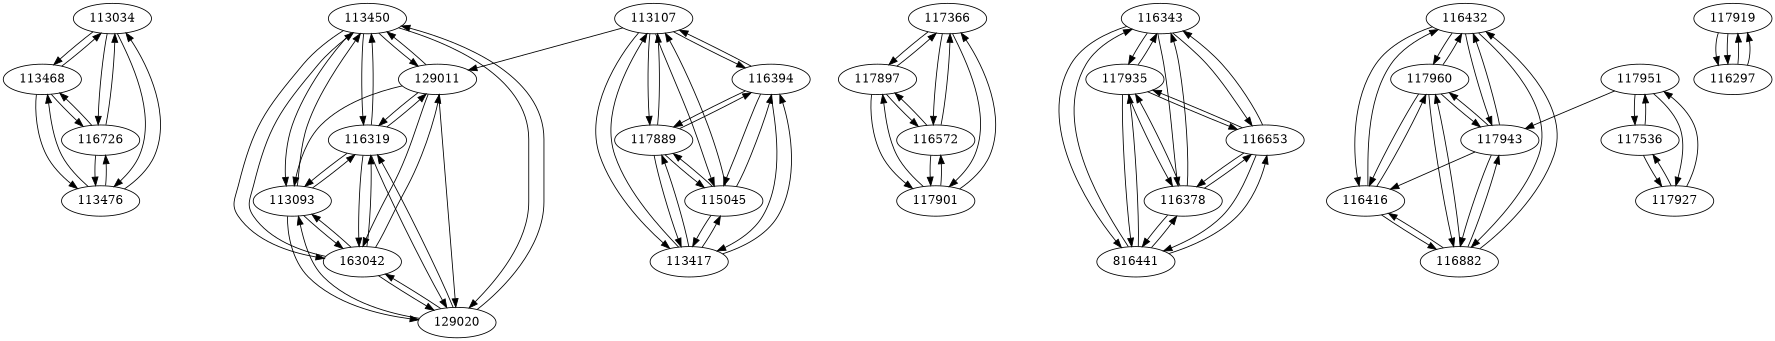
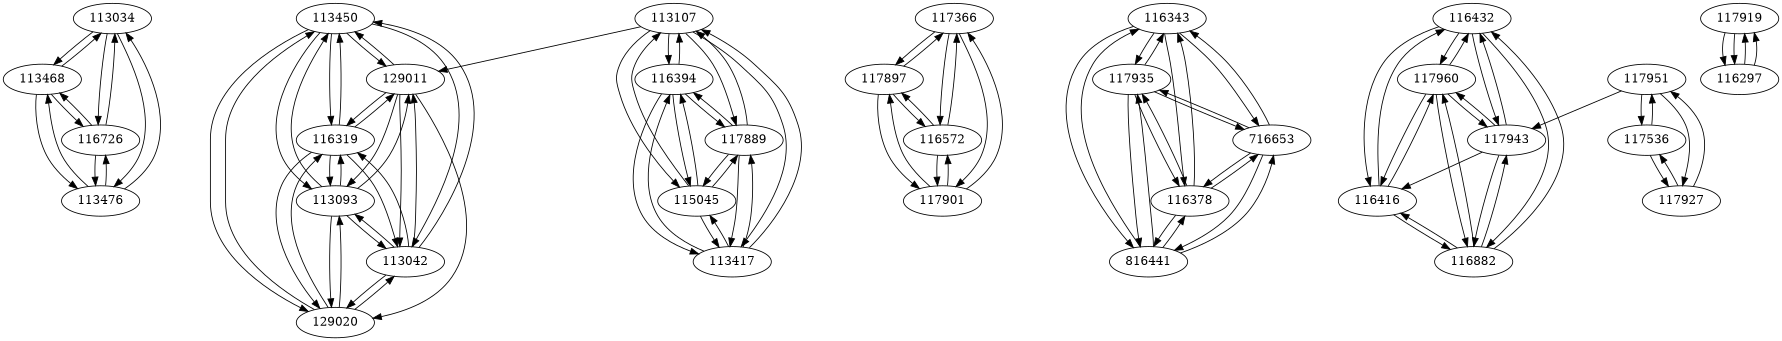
(1265, 140) -> (1272, 140)
none -> (392, 151)
(362, 262) -> (405, 262)
